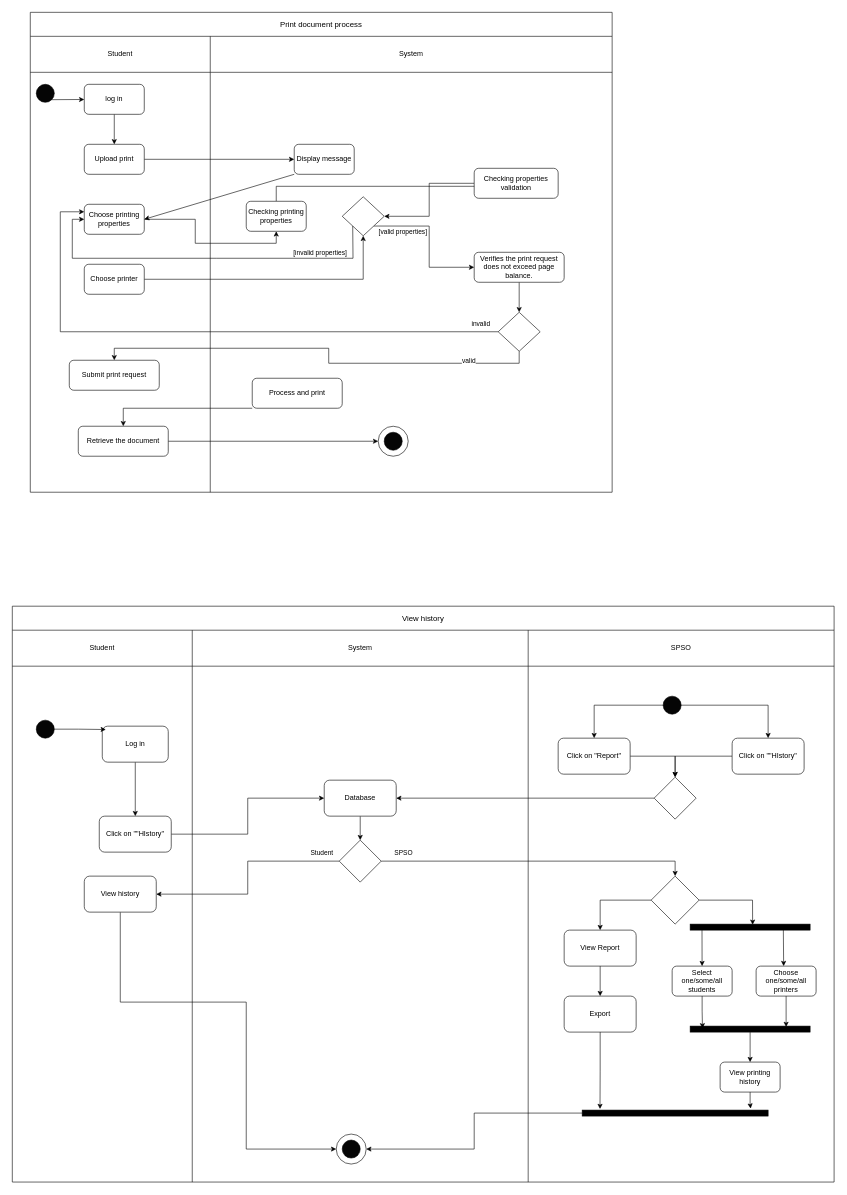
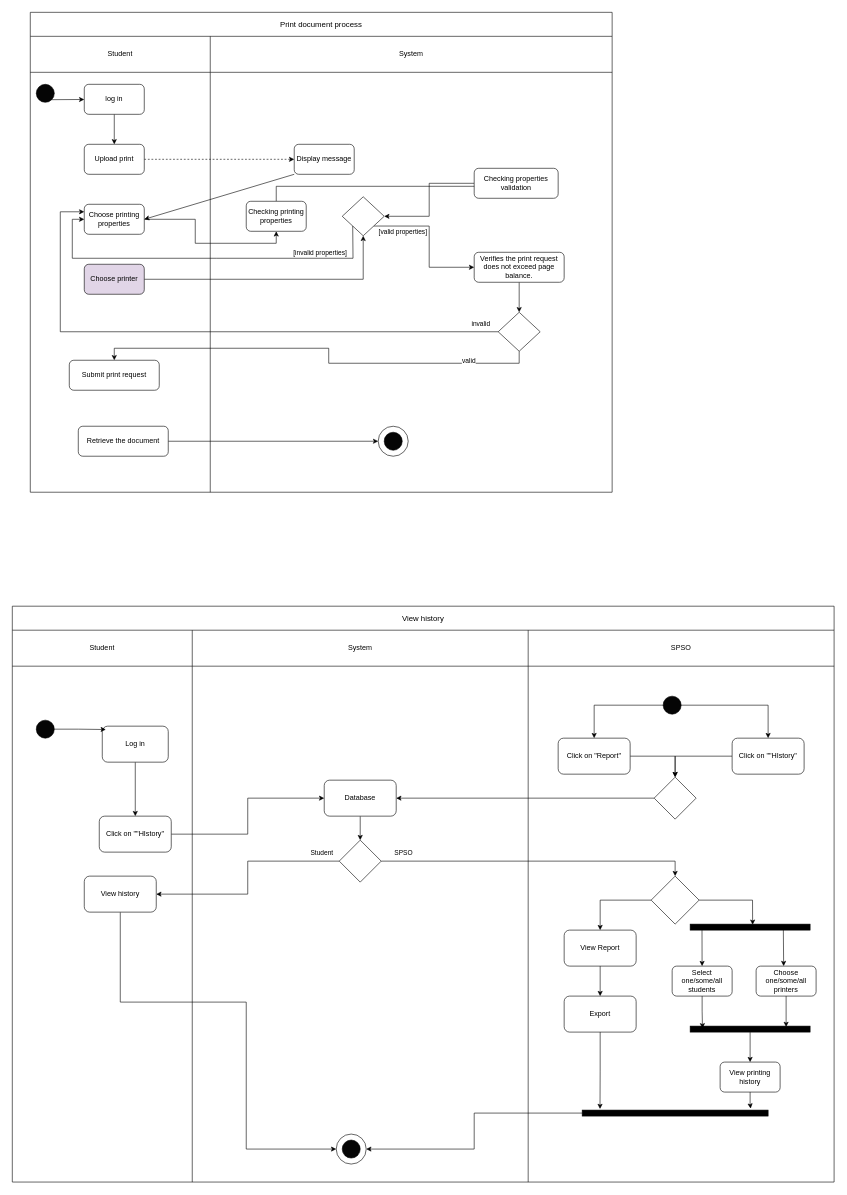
(216, 159) -> (216, 159)
(114, 279) -> (114, 279)
(297, 393) -> none
(123, 408) -> none
